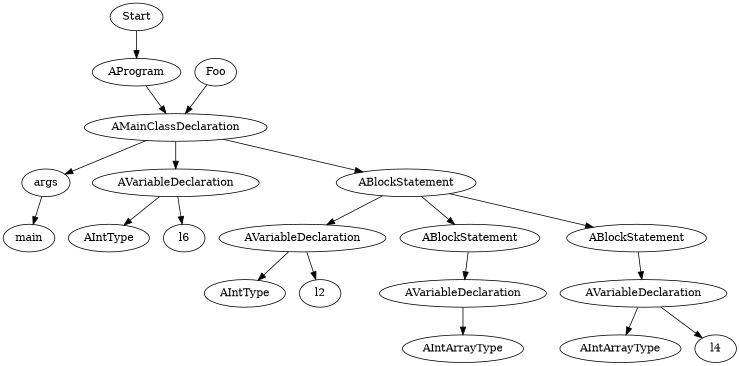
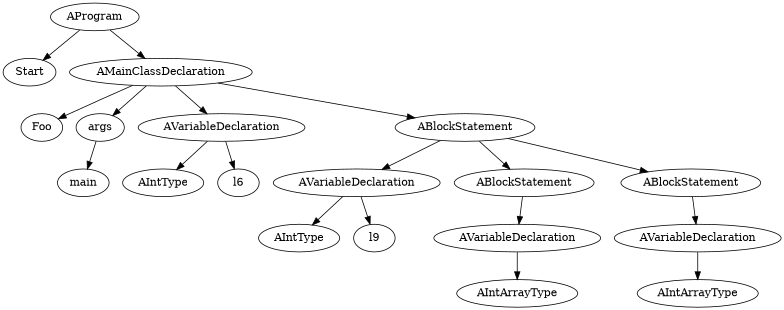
(137, 41) -> (64, 43)
(198, 96) -> (99, 100)
(320, 293) -> (374, 238)
(716, 349) -> none
